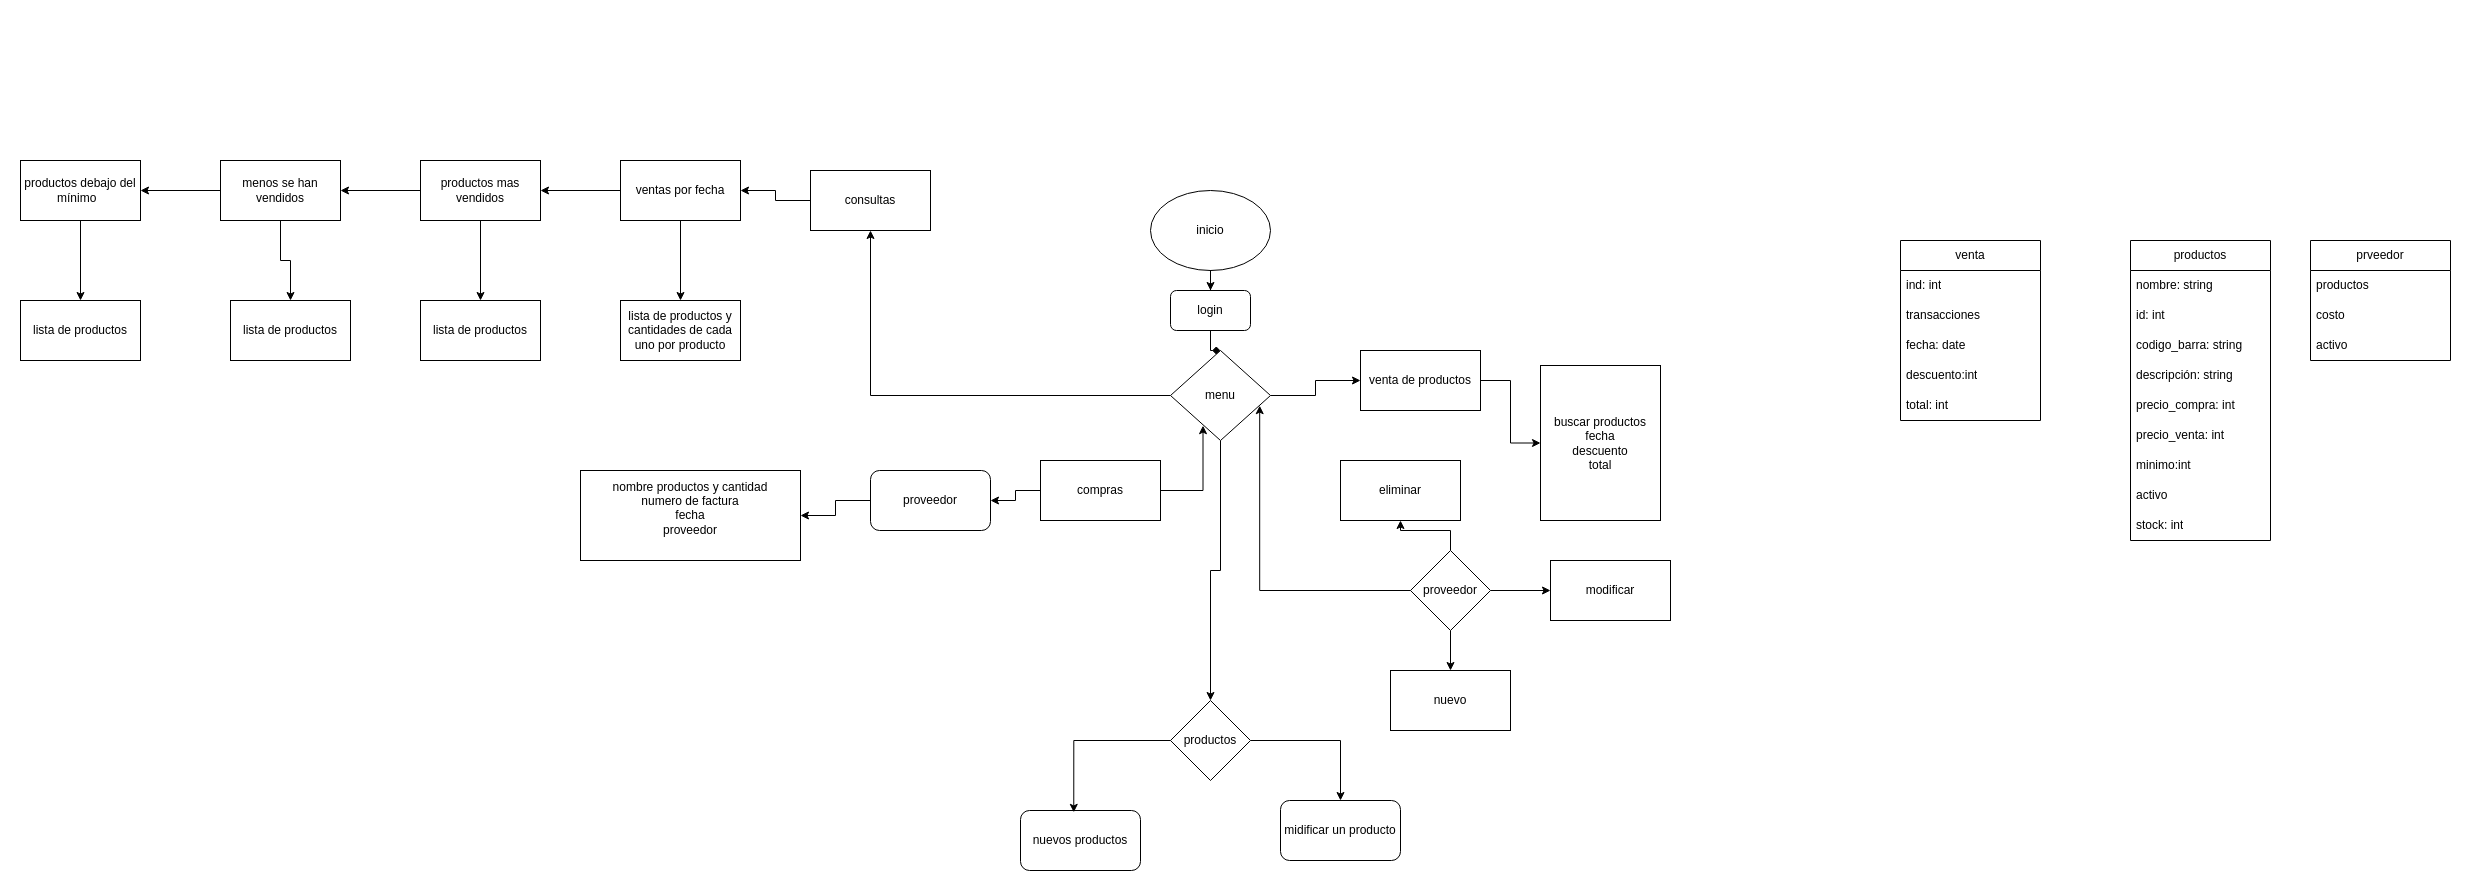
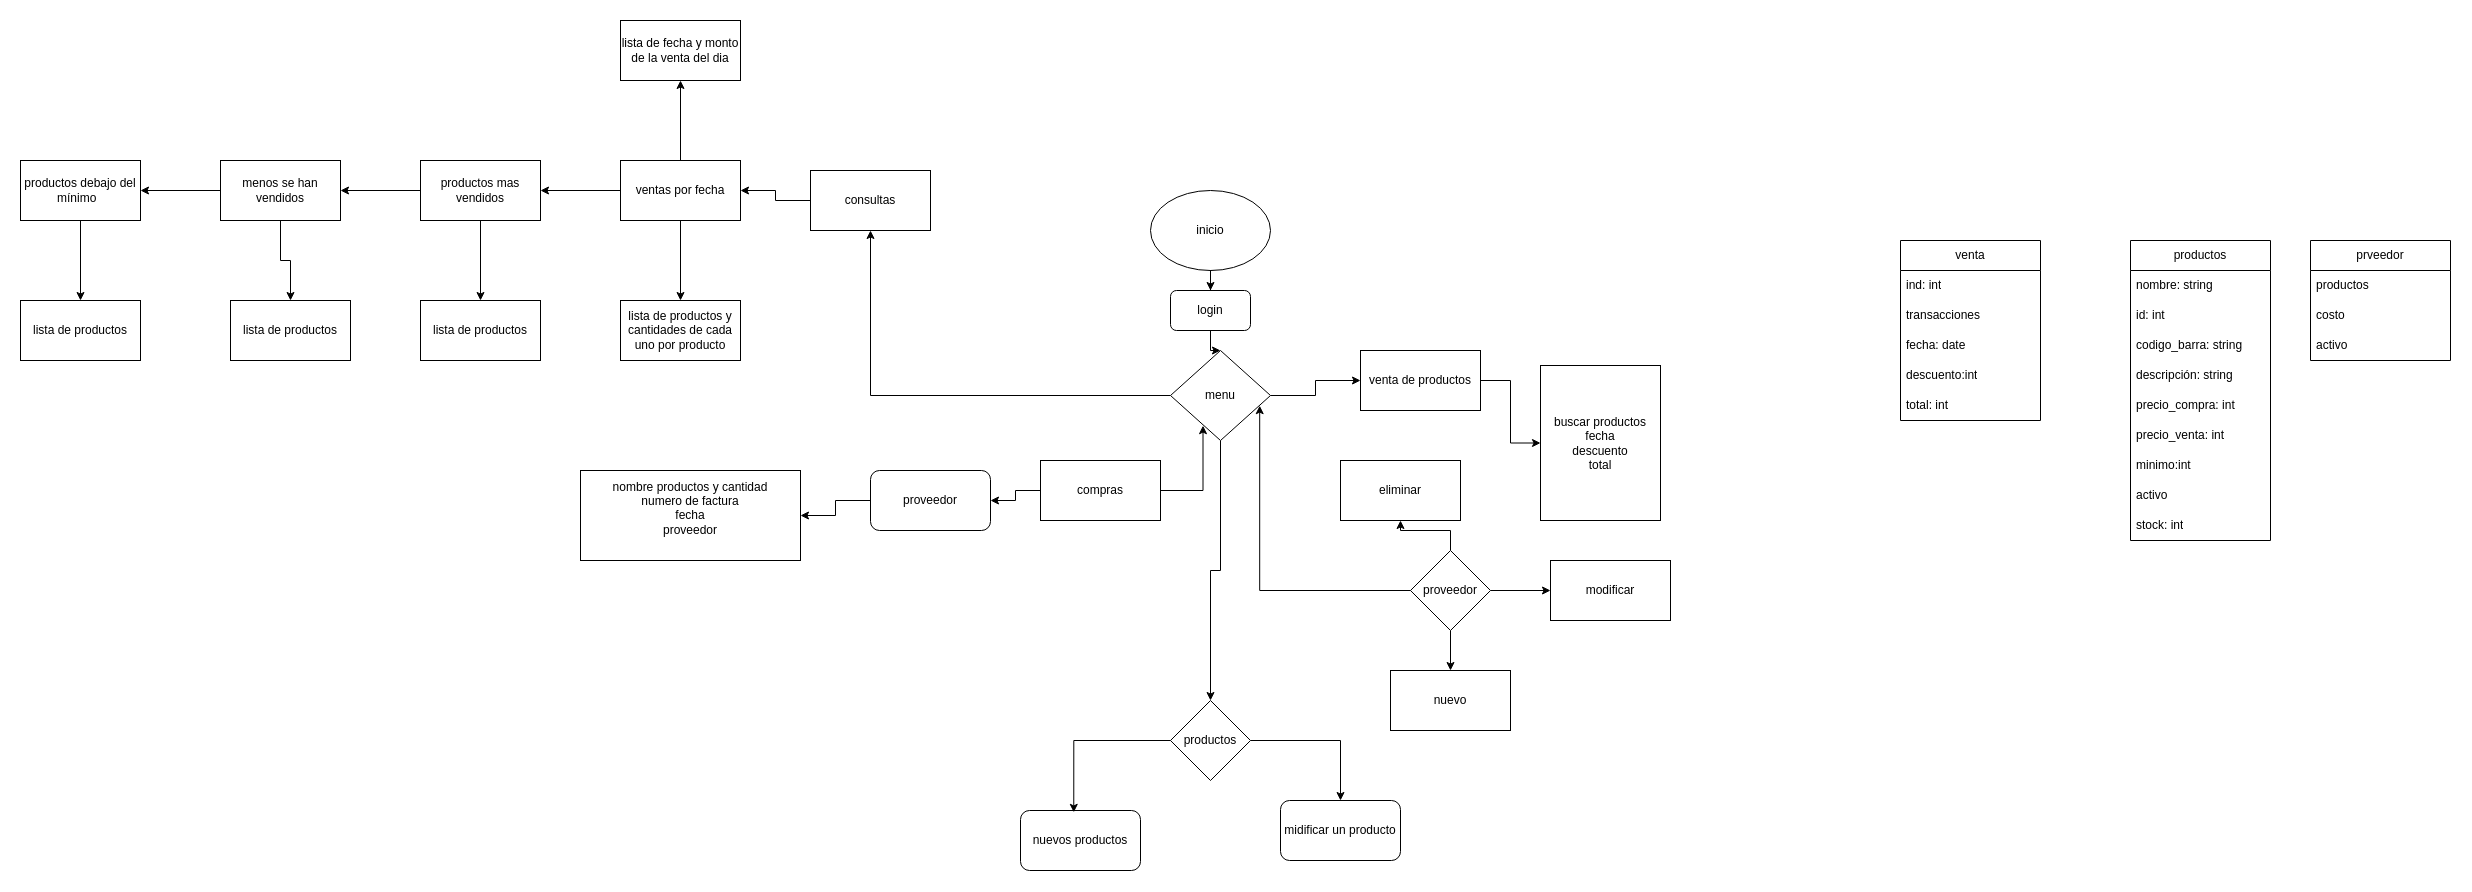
none -> (681, 51)
none -> (681, 124)
(1211, 349) -> (1211, 349)
